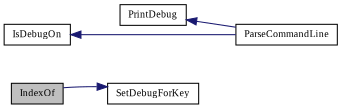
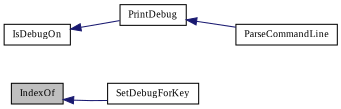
(158, 35) -> (100, 24)
(80, 87) -> (91, 101)
